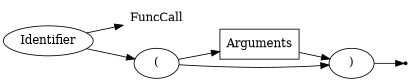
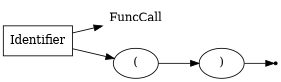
(48, 41) -> (38, 41)
(259, 44) -> none
